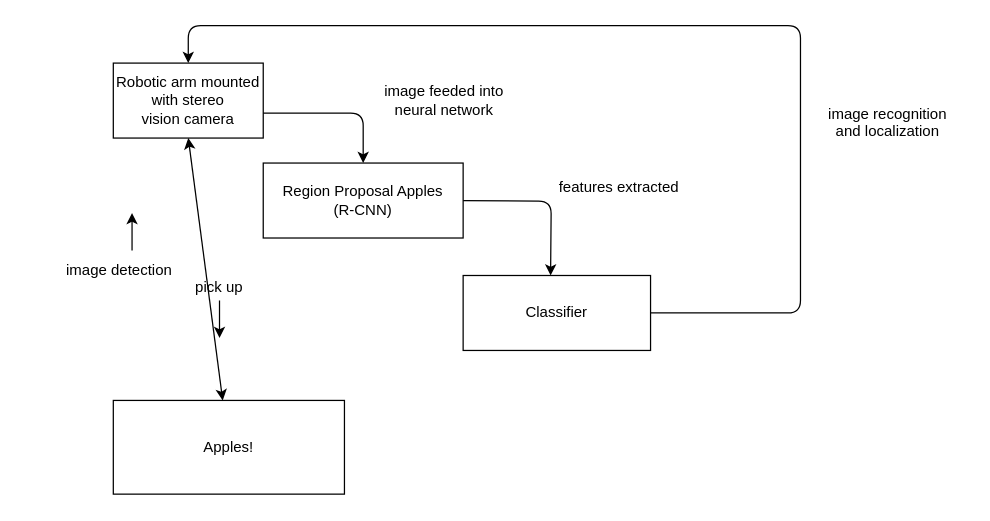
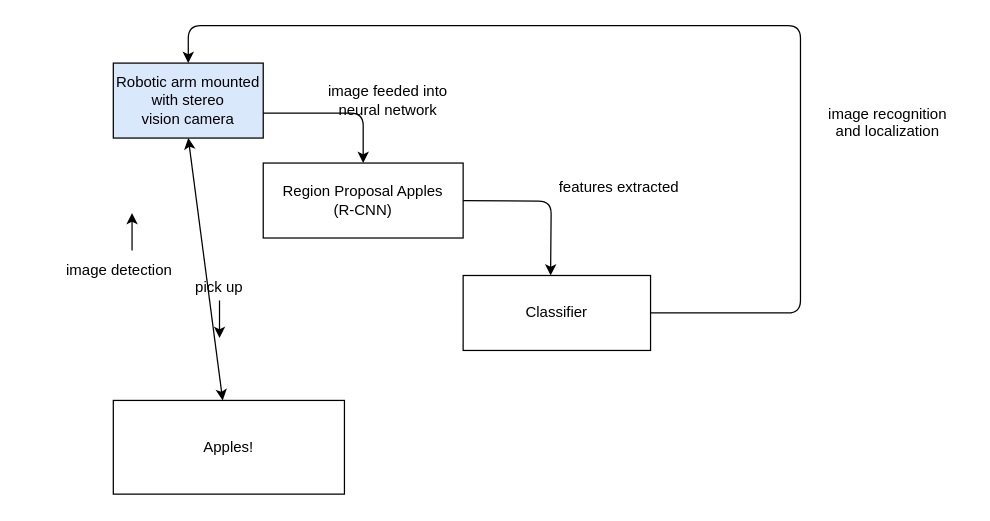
(188, 101) -> (188, 101)
(444, 101) -> (388, 101)
